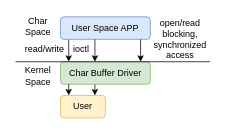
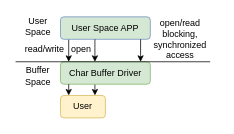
(38, 27) -> (38, 27)
(105, 28) -> (105, 28)
(81, 50) -> (81, 50)
(38, 76) -> (38, 76)
